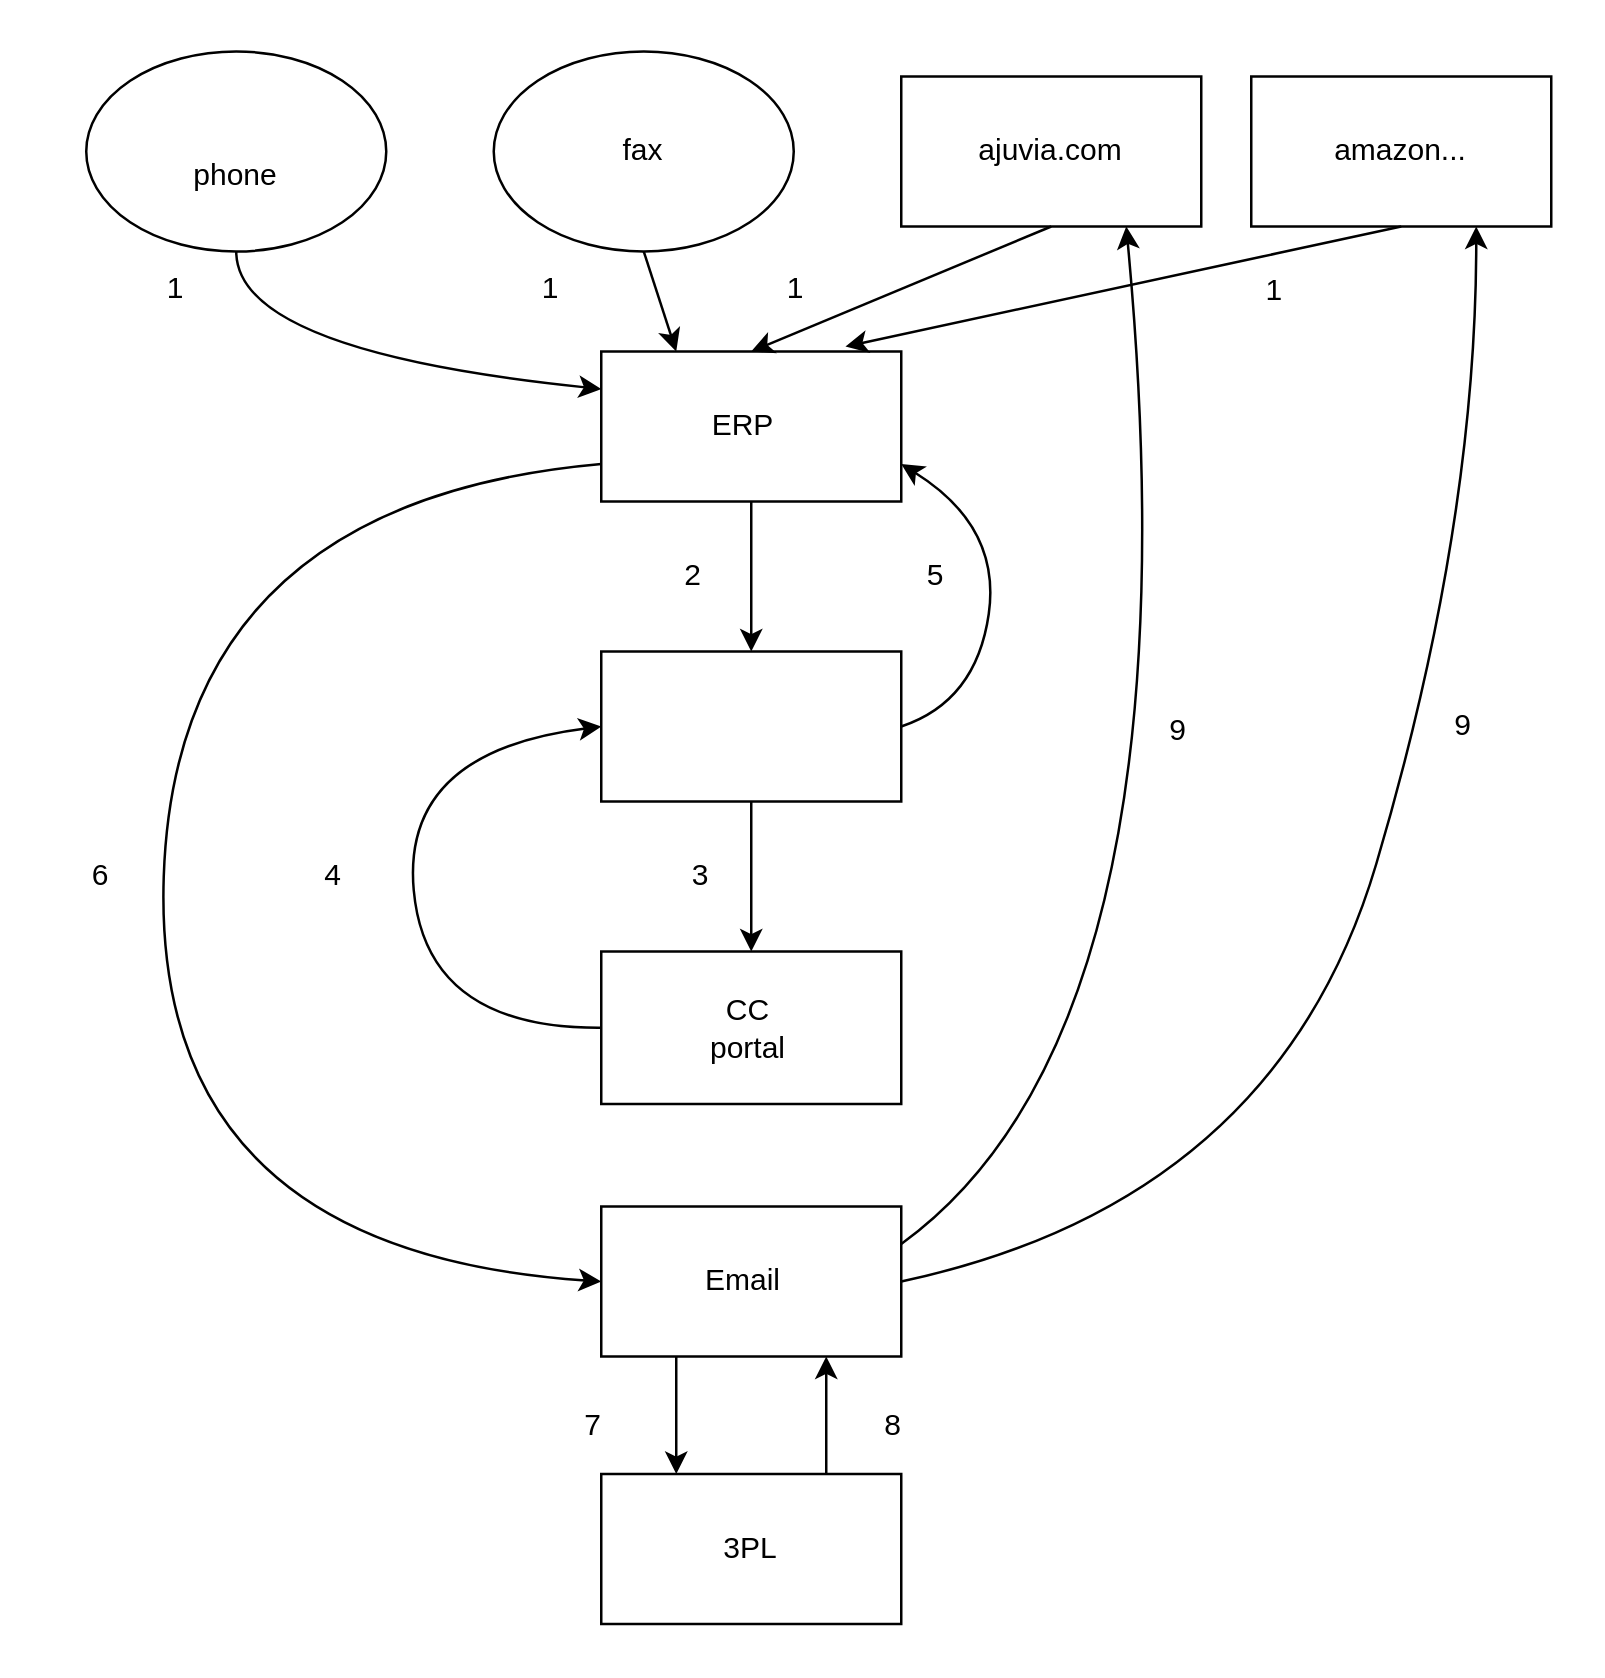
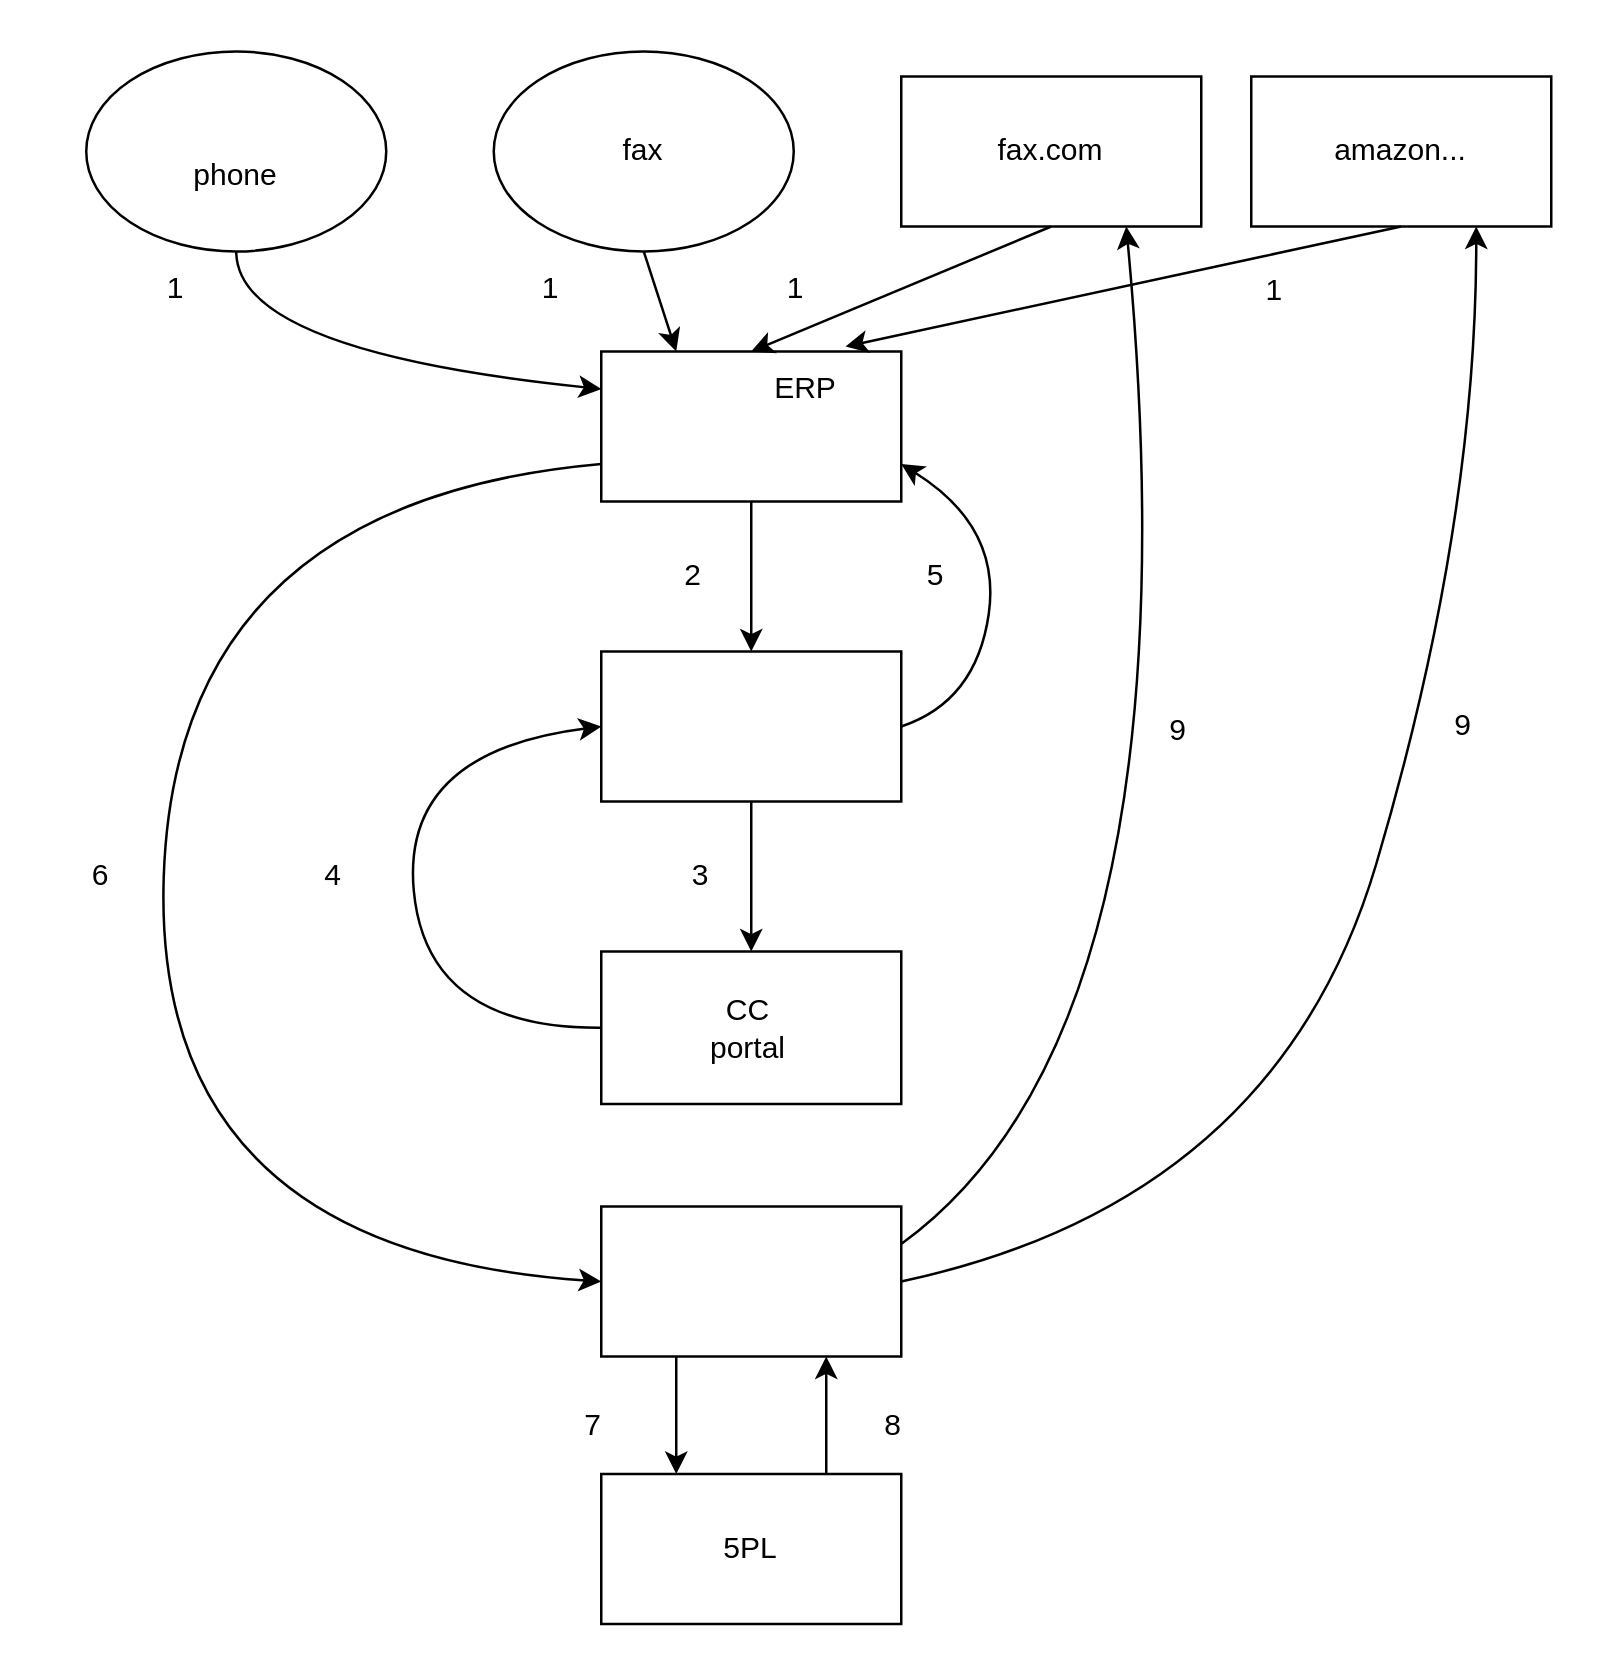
(1051, 151) -> (1051, 151)
(744, 426) -> (806, 389)
(744, 1281) -> none
(751, 1549) -> (751, 1549)
